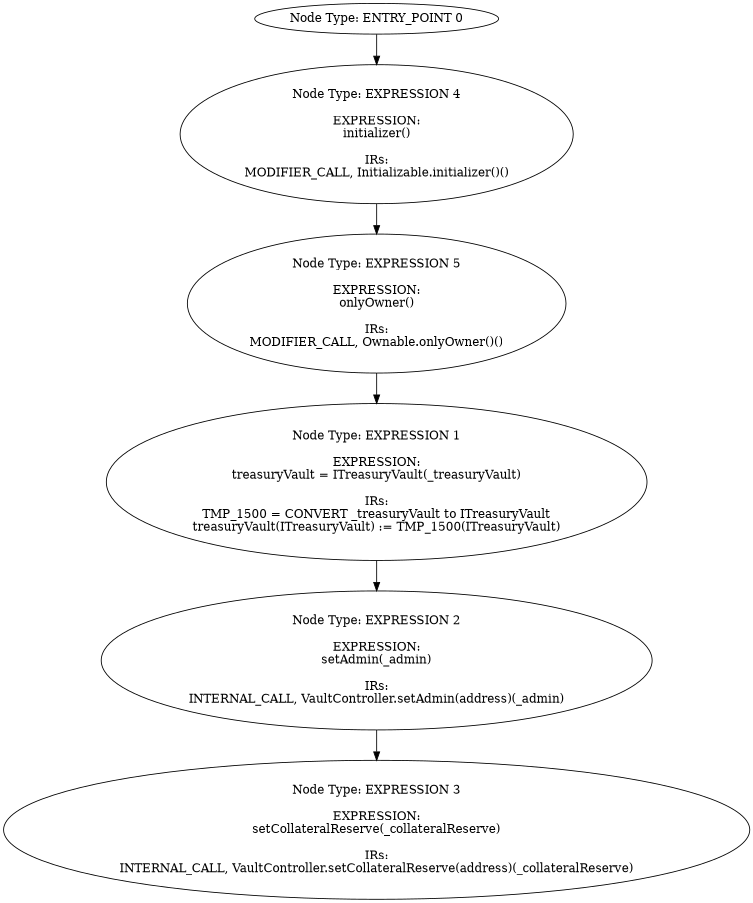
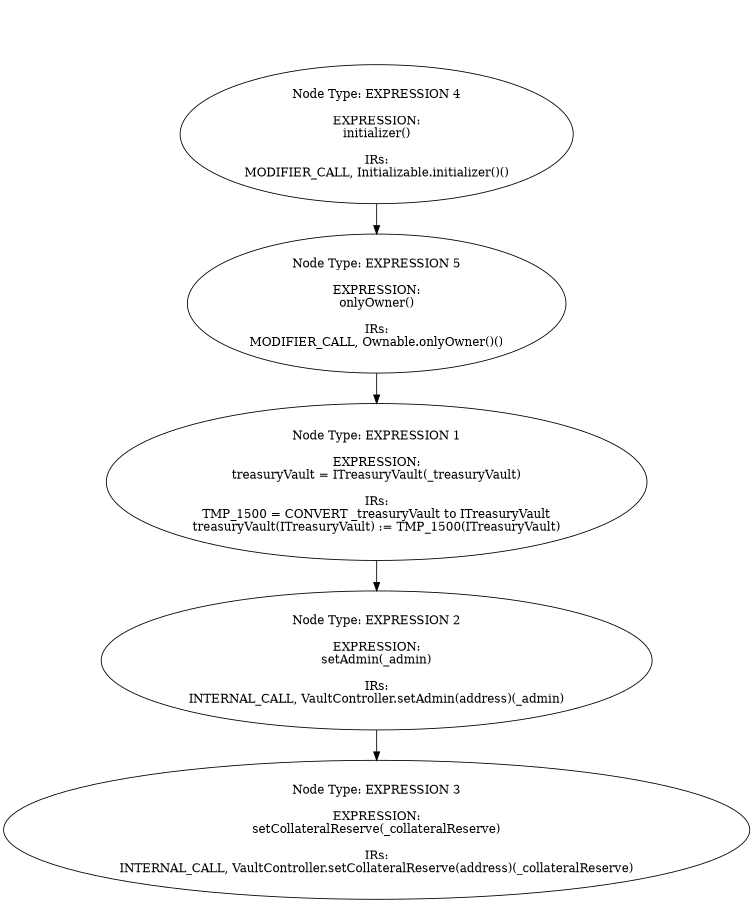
(377, 19) -> none
